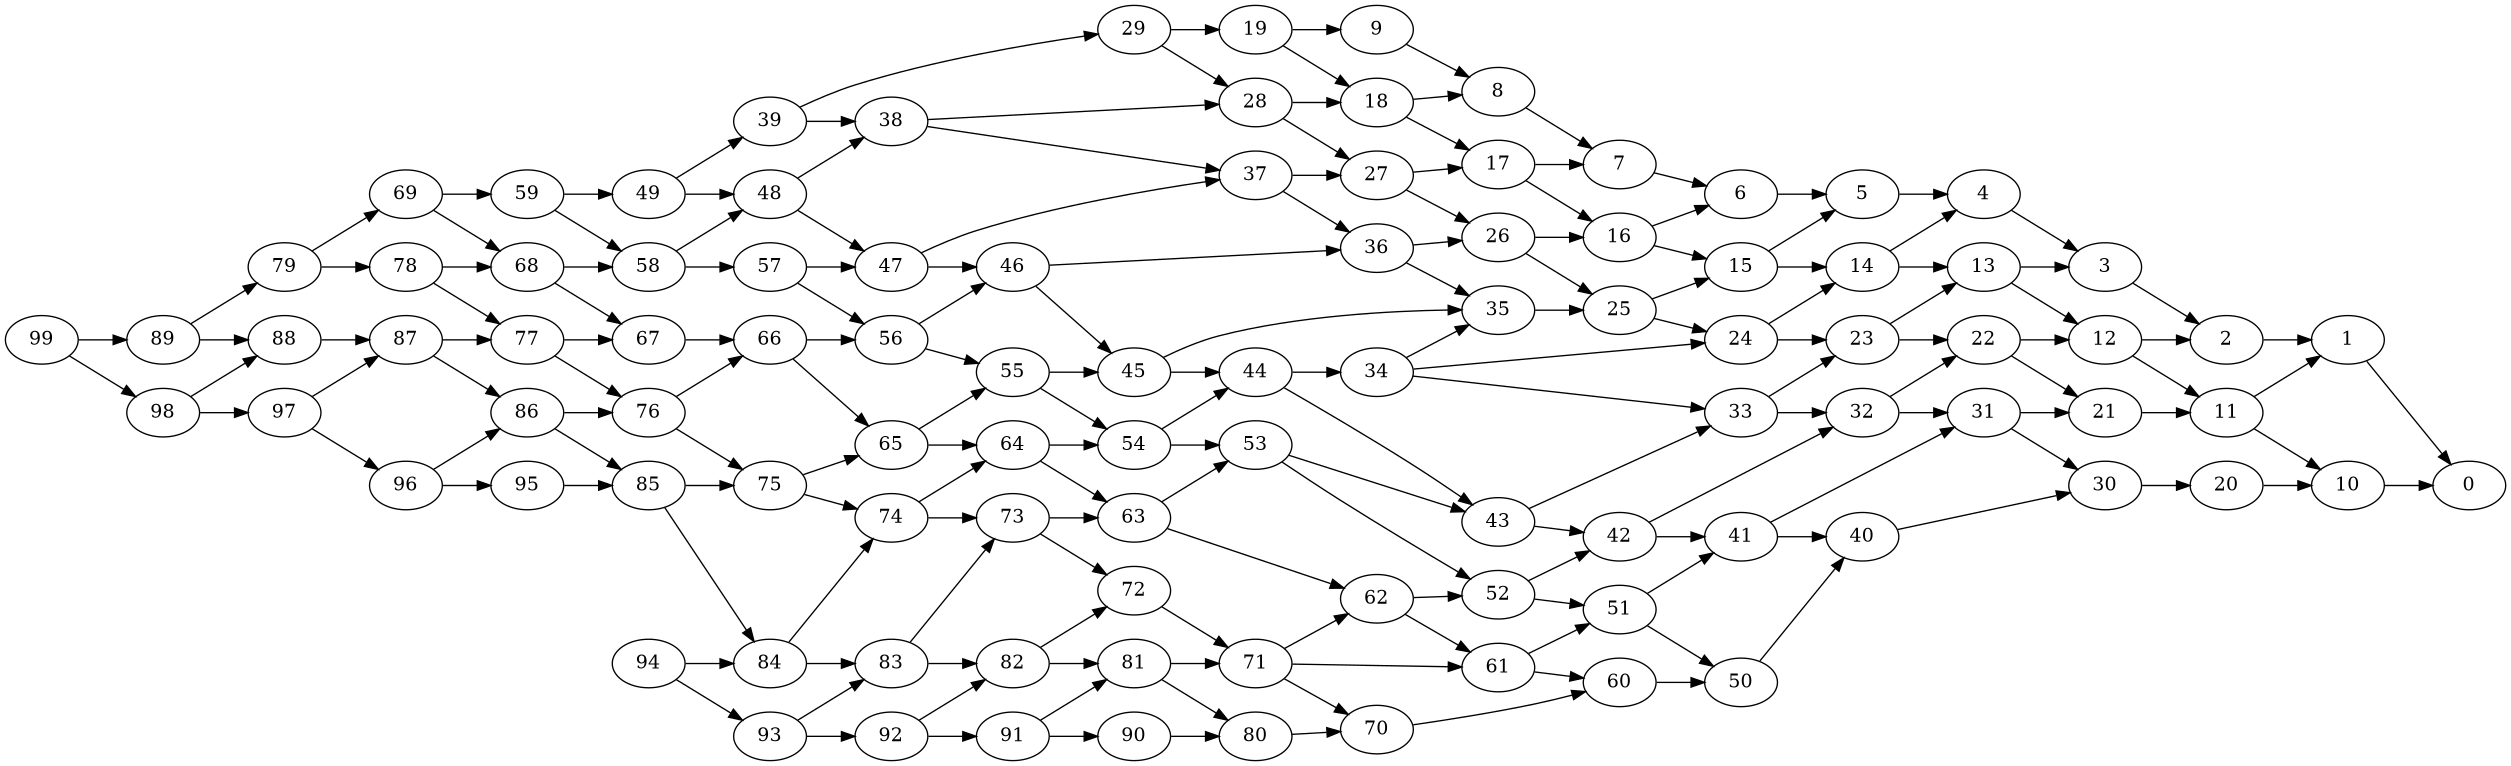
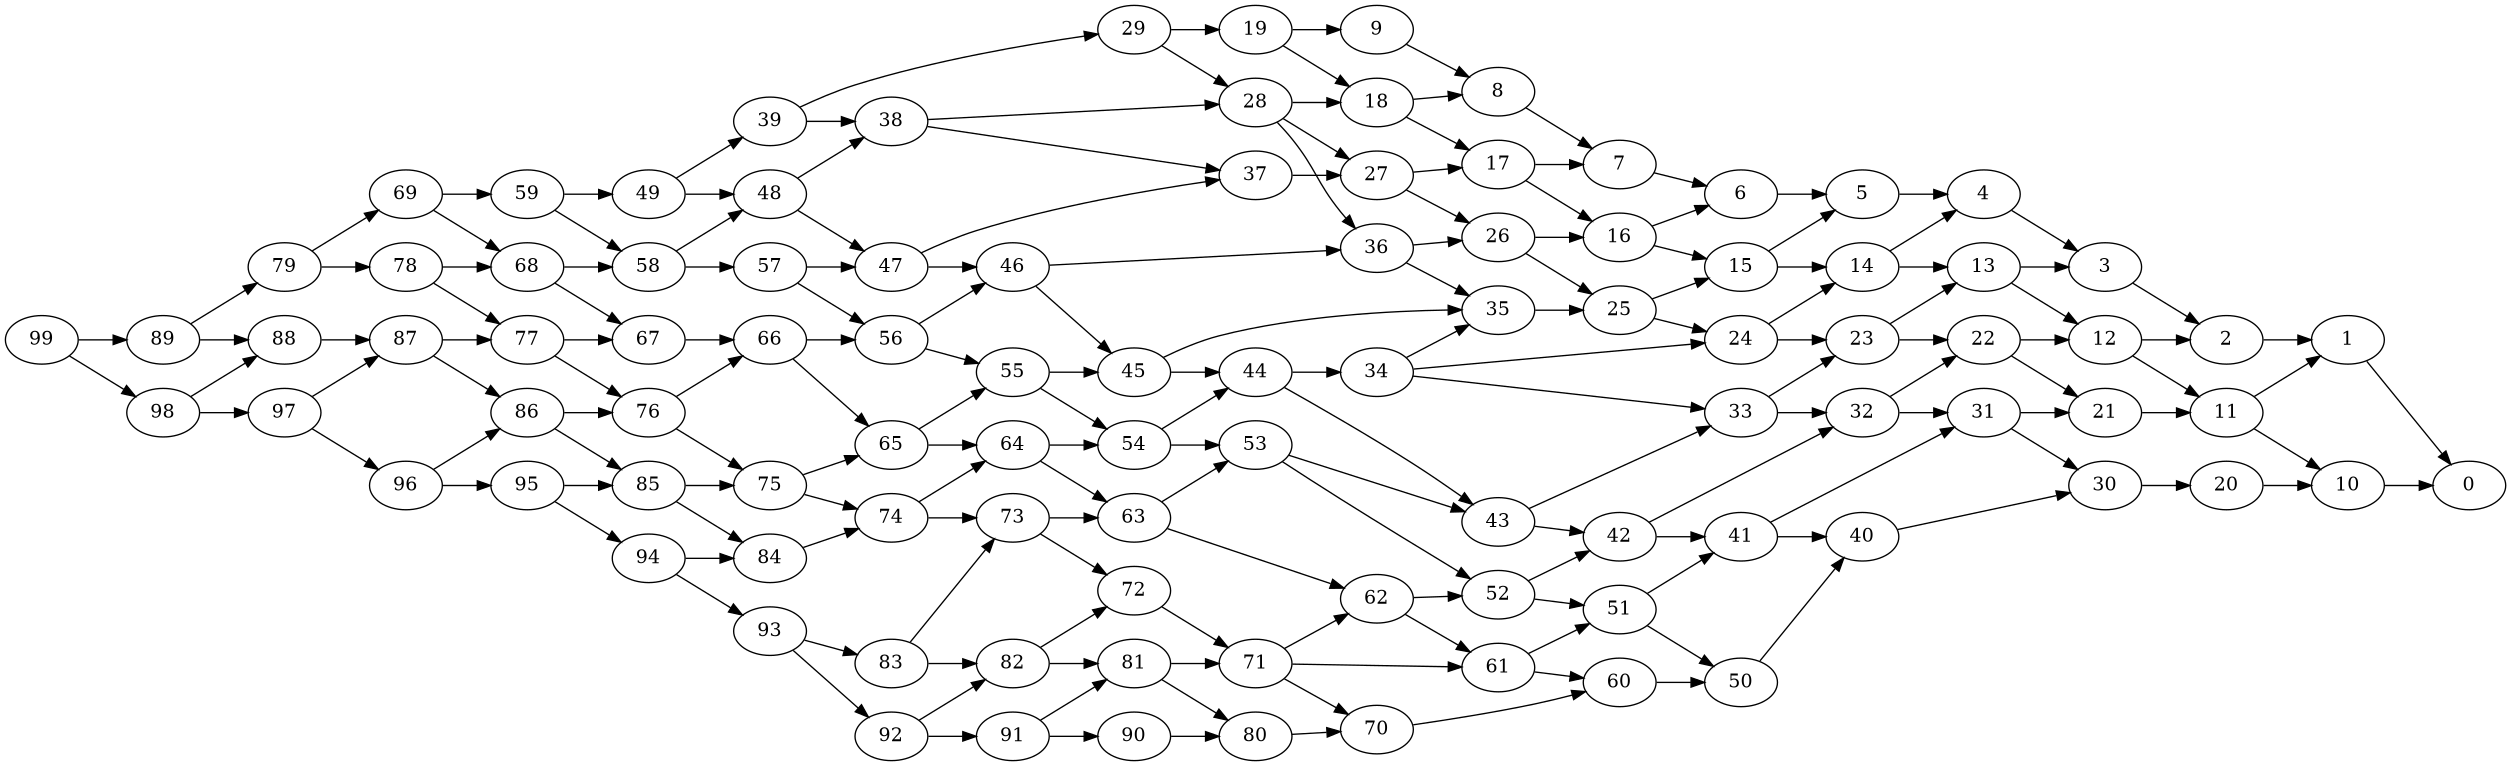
(1310, 208) -> (1311, 167)
none -> (582, 518)
(824, 664) -> none
